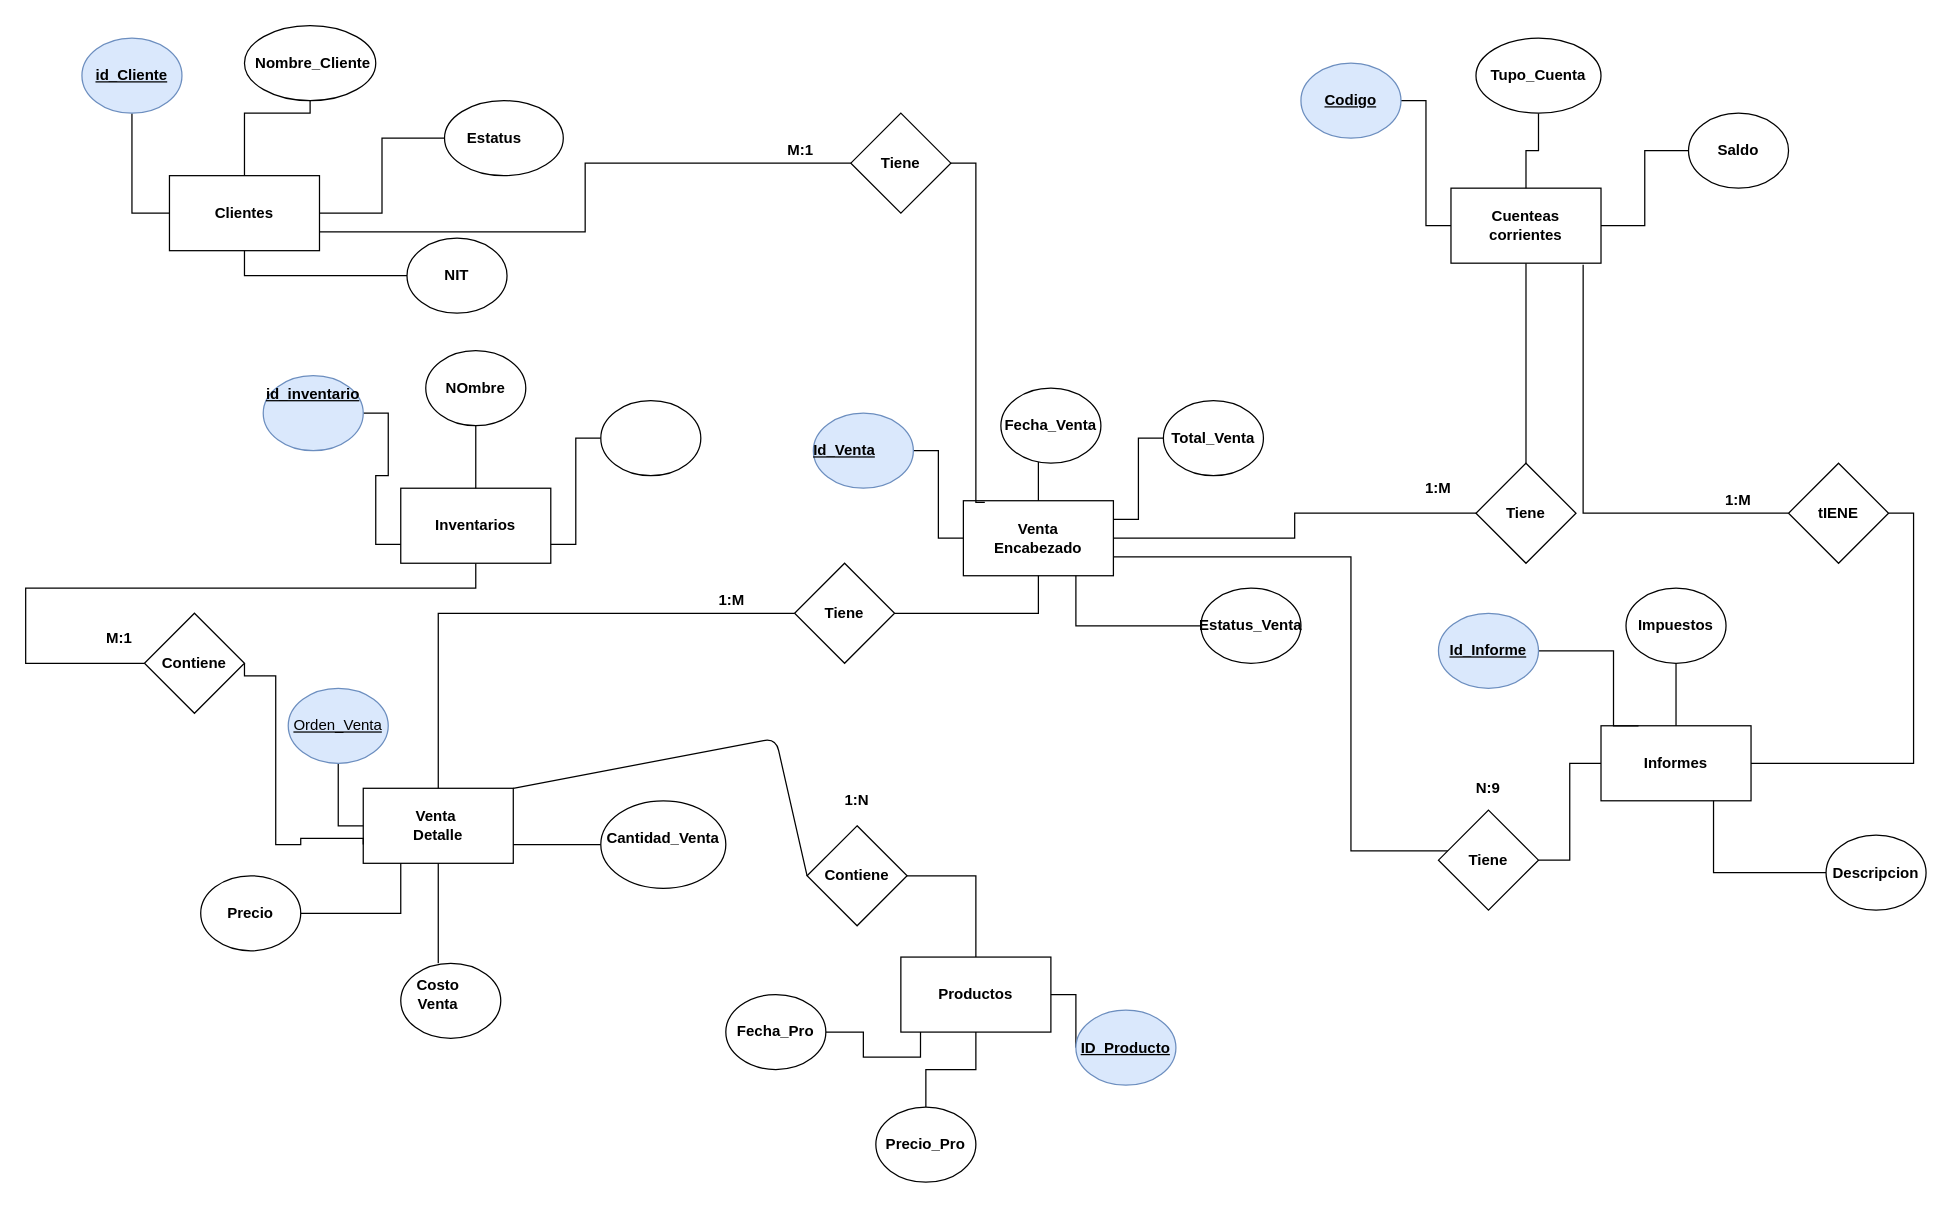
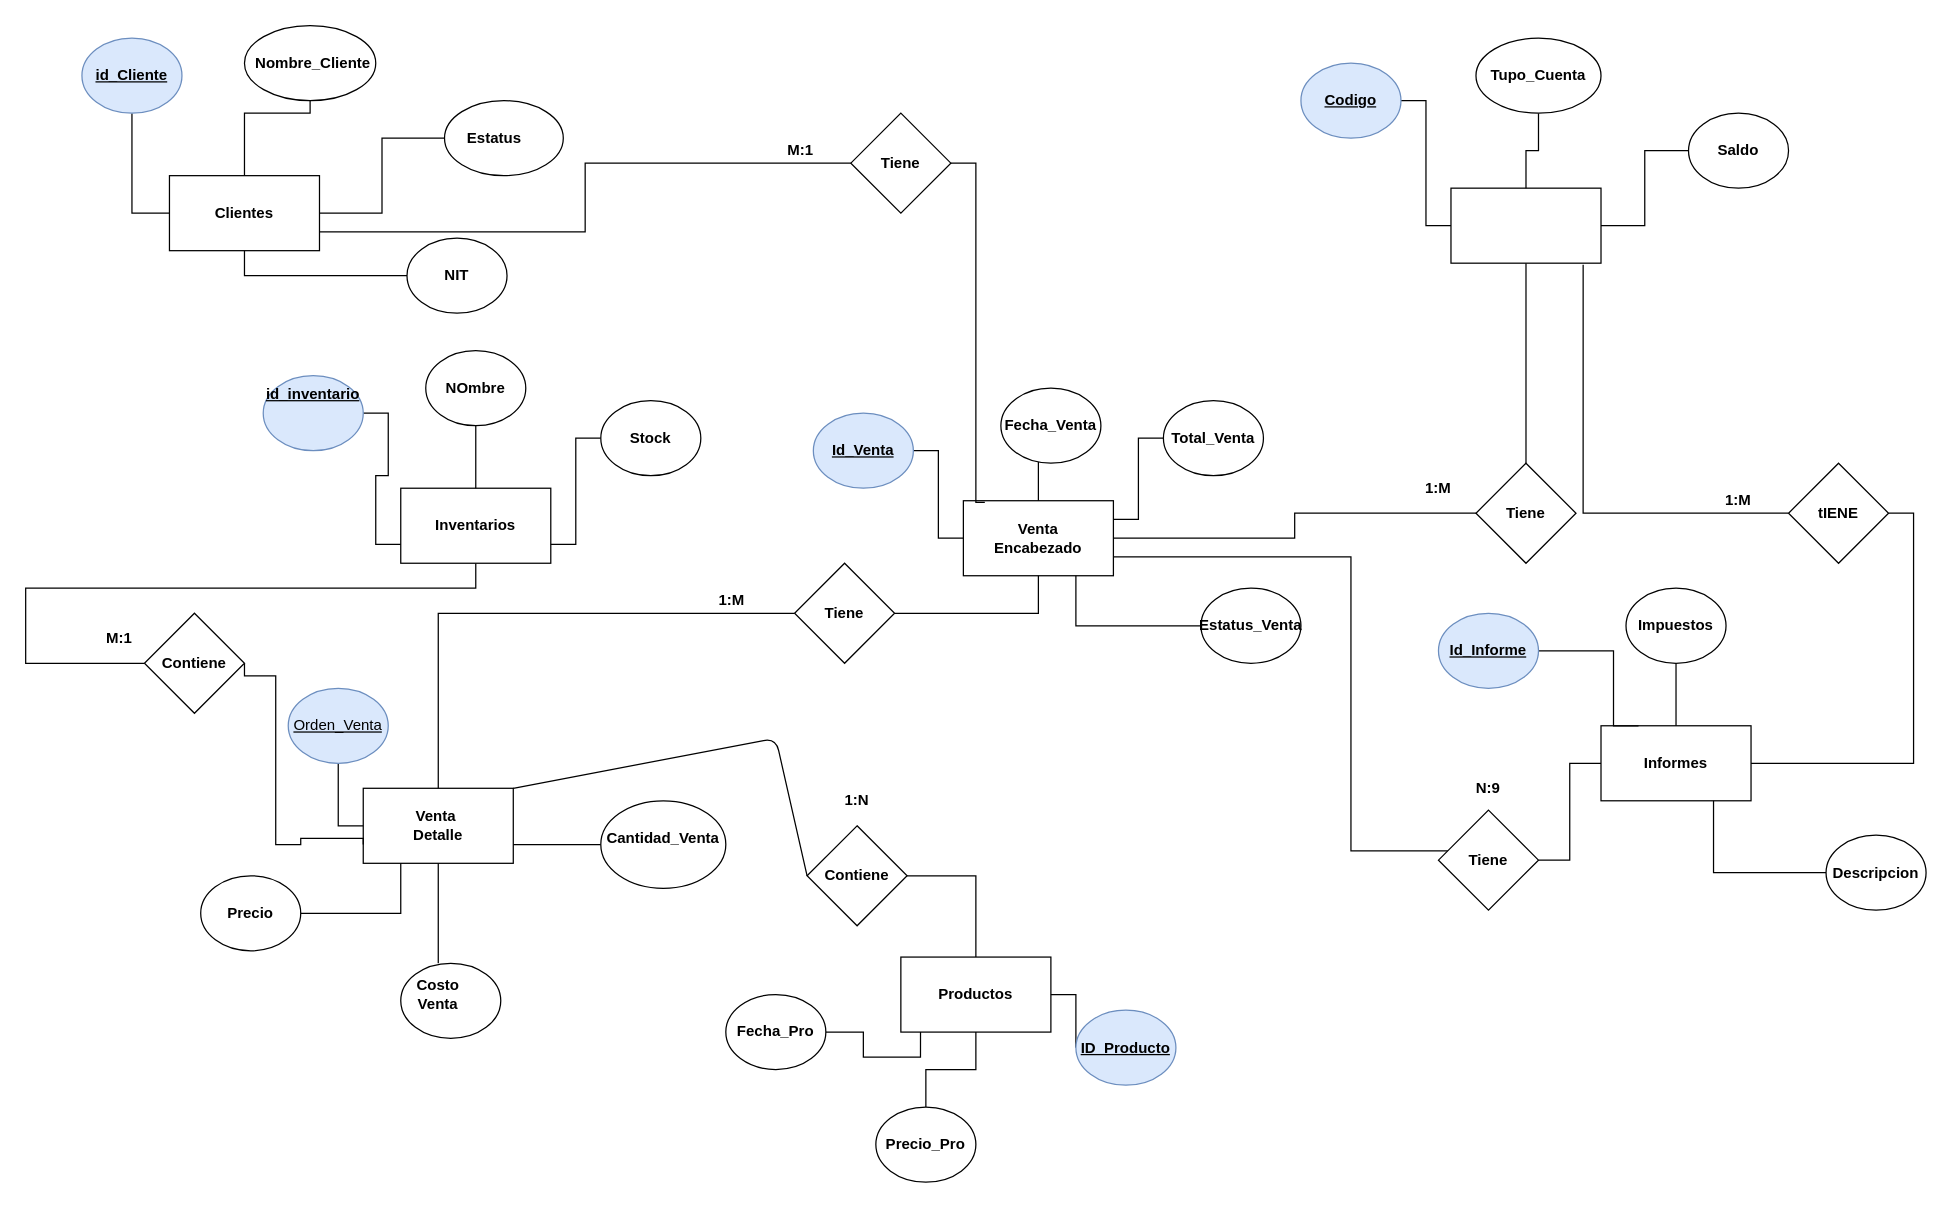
(1526, 226) -> none
none -> (651, 438)
(844, 451) -> (863, 451)
